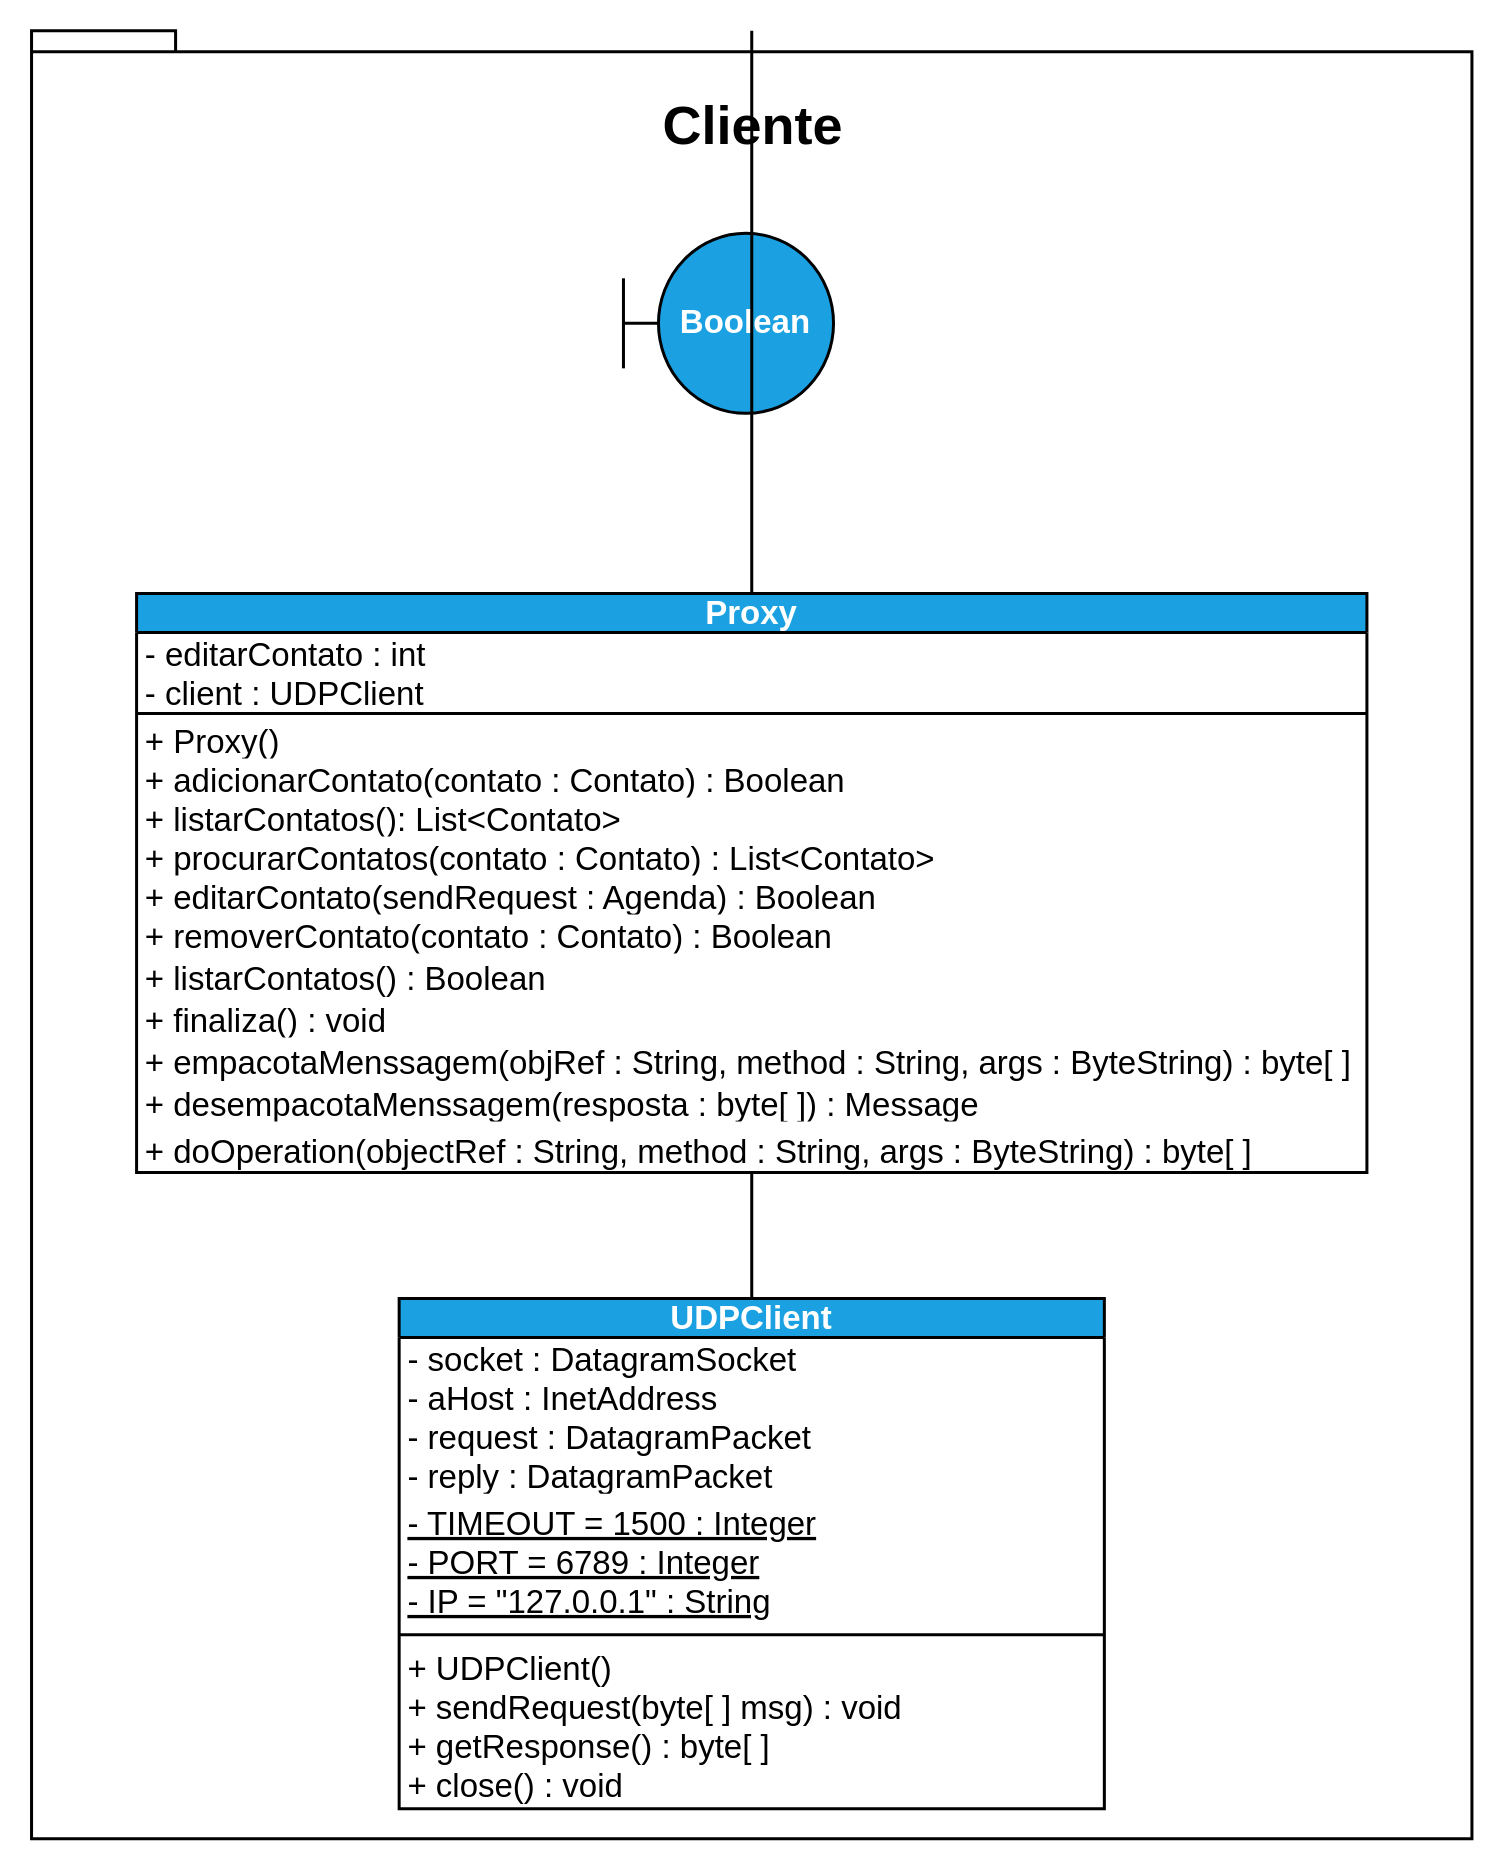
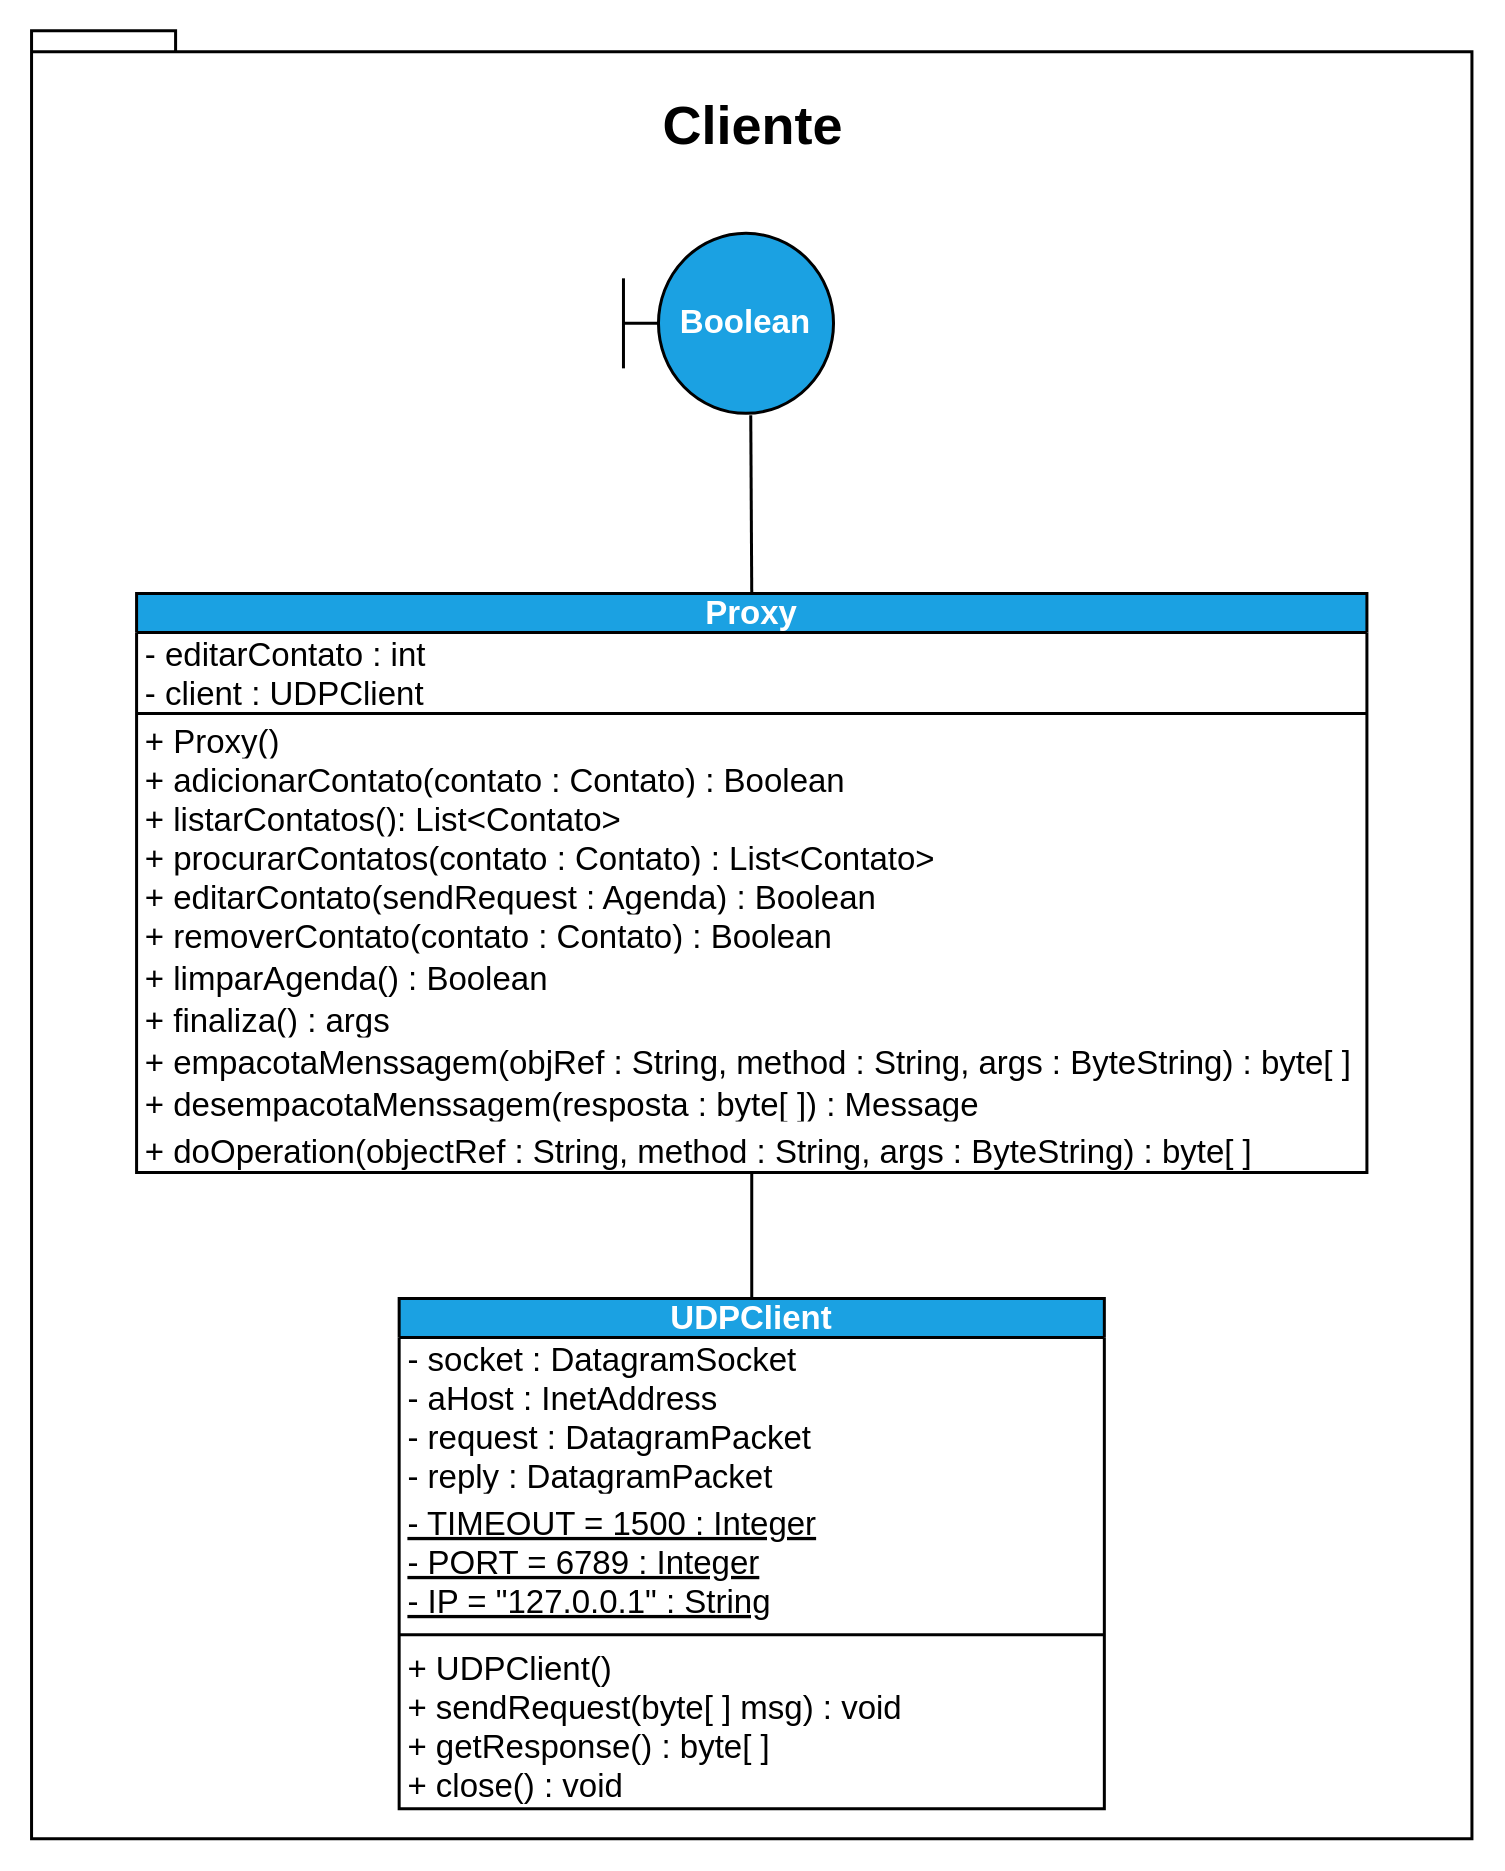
(752, 244) -> (751, 447)
(373, 979) -> (355, 979)
(286, 1021) -> (290, 1021)
